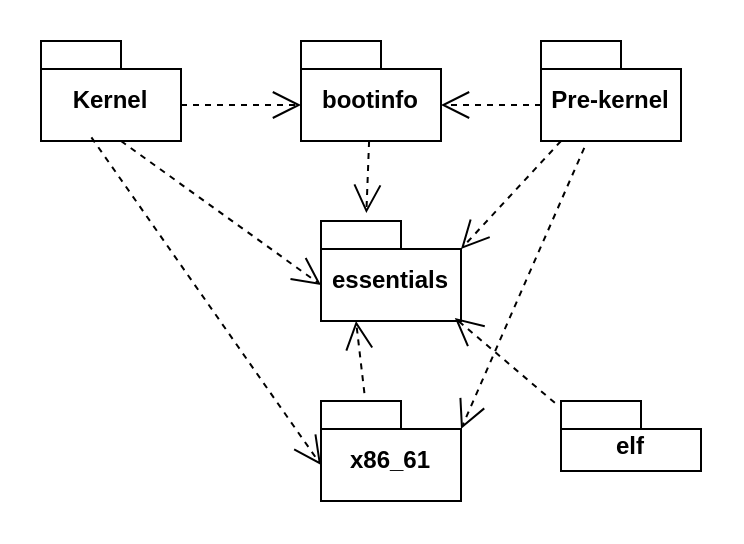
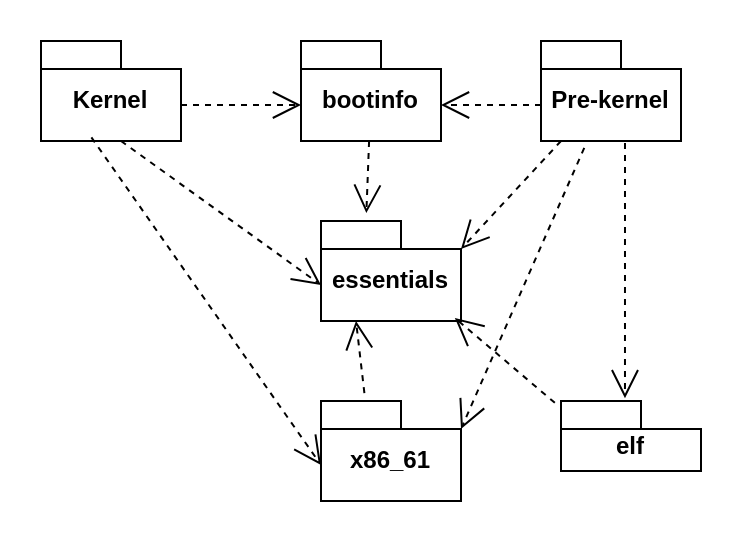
none -> (625, 268)
